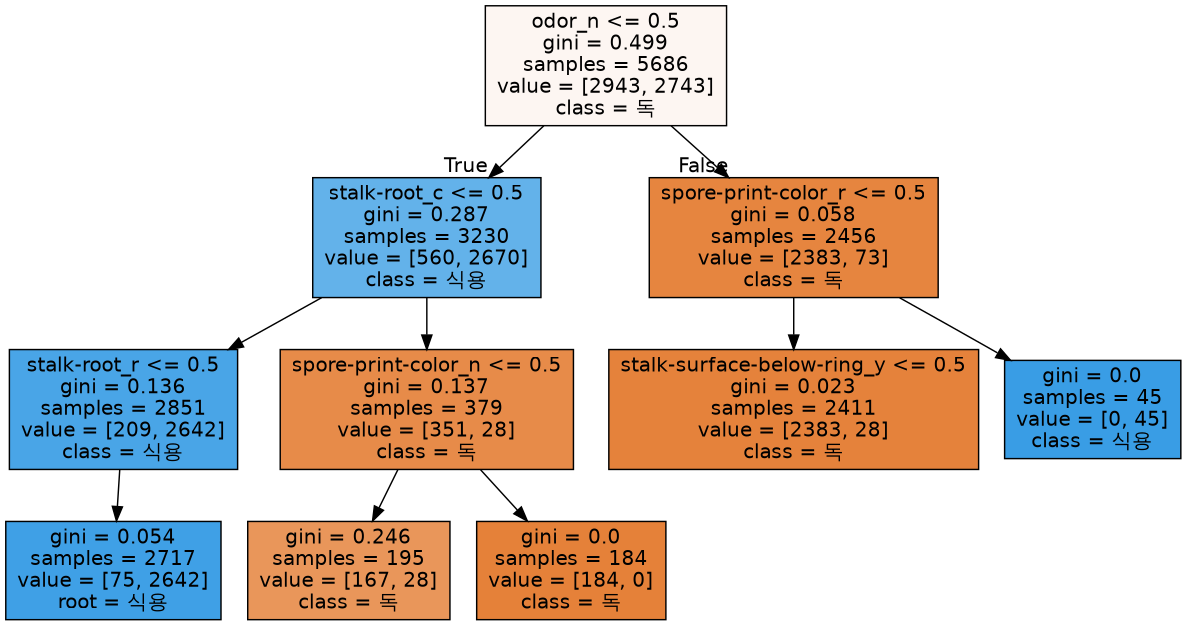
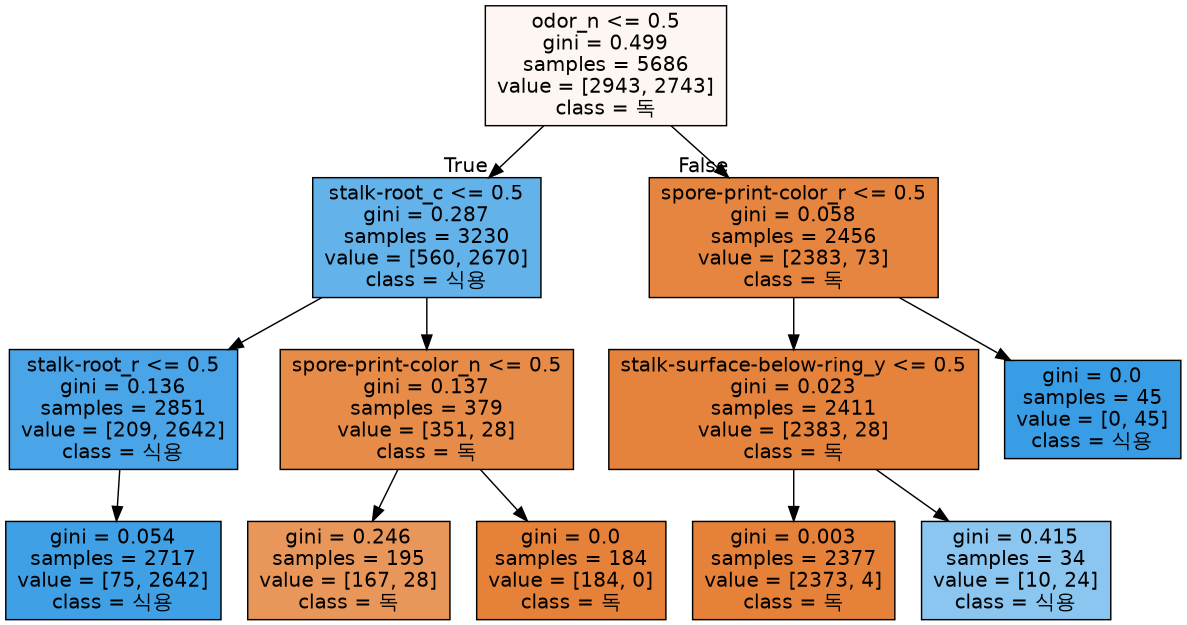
(113, 571) -> (113, 571)
none -> (794, 571)
none -> (1016, 571)
